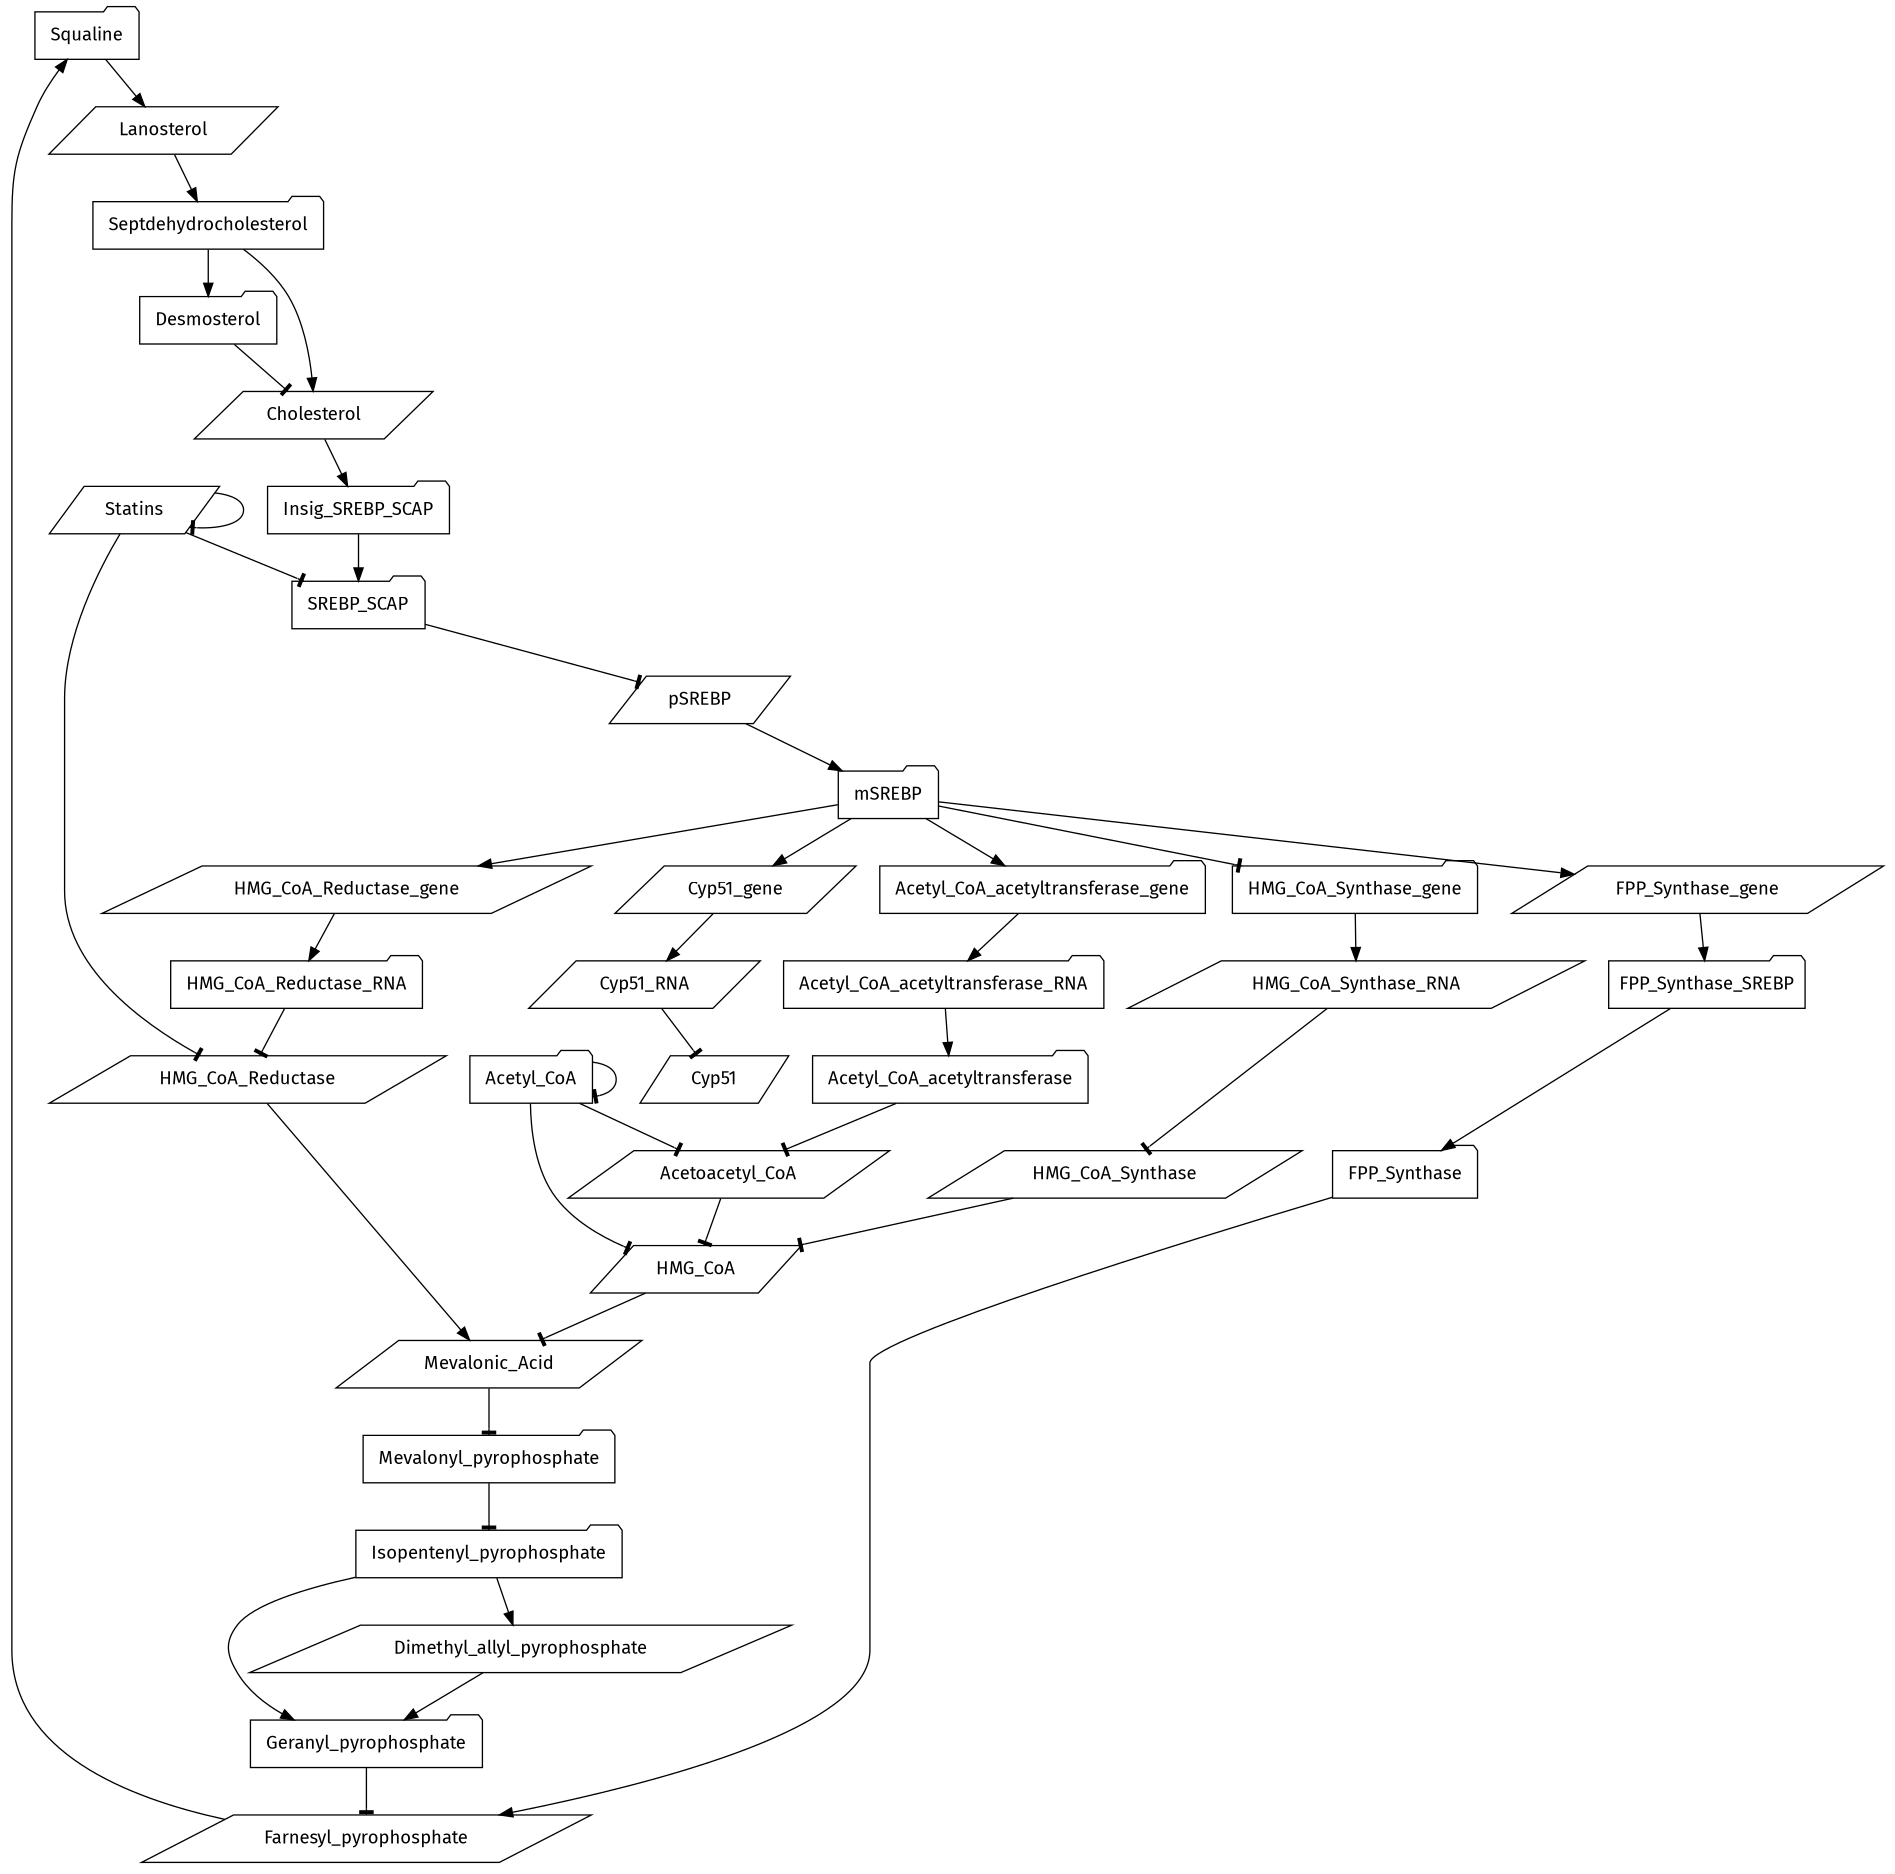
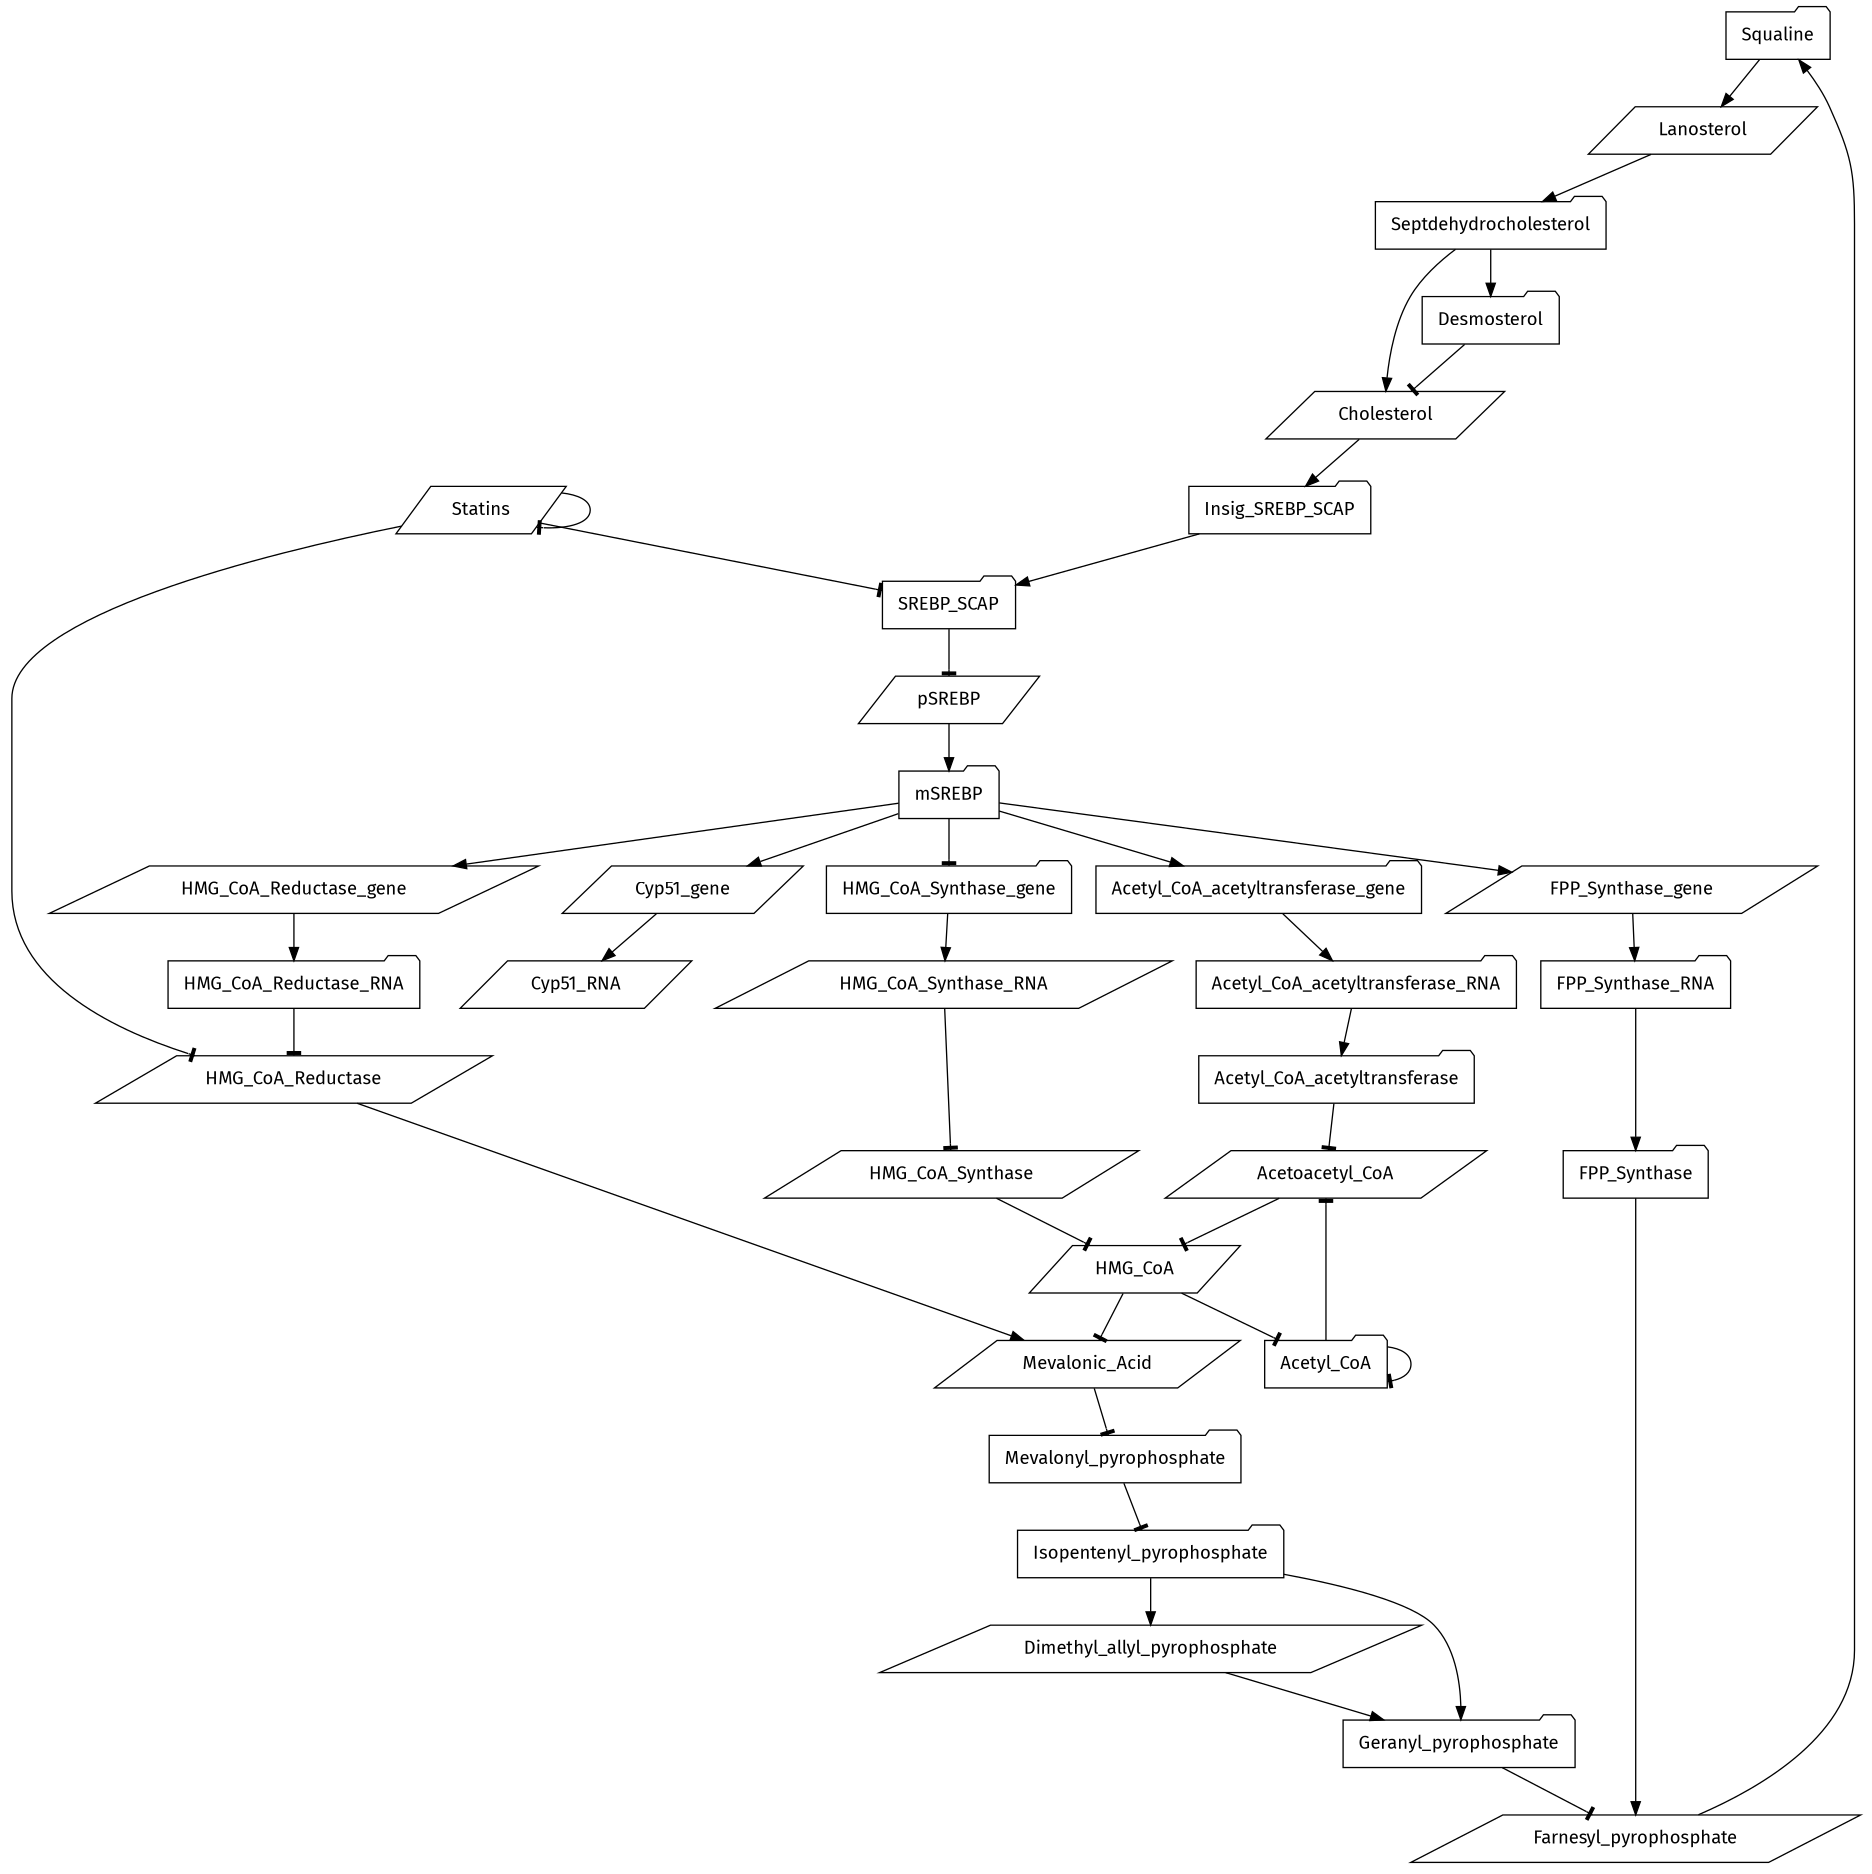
(1707, 985) -> (1636, 985)
(714, 1079) -> none
(552, 1192) -> (1227, 1315)
